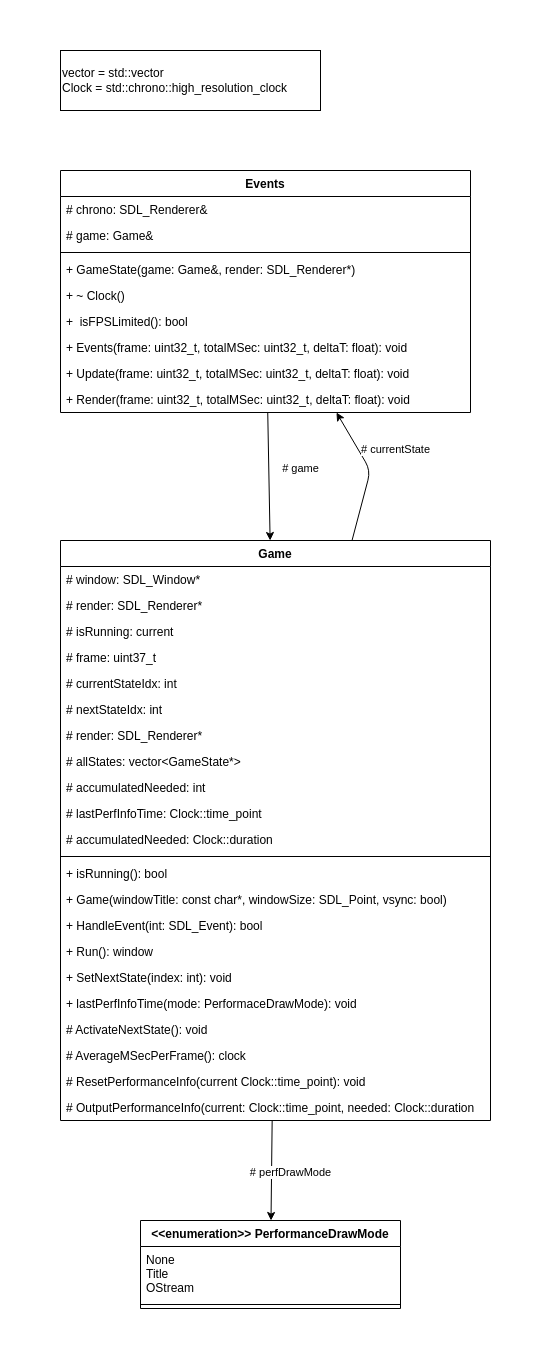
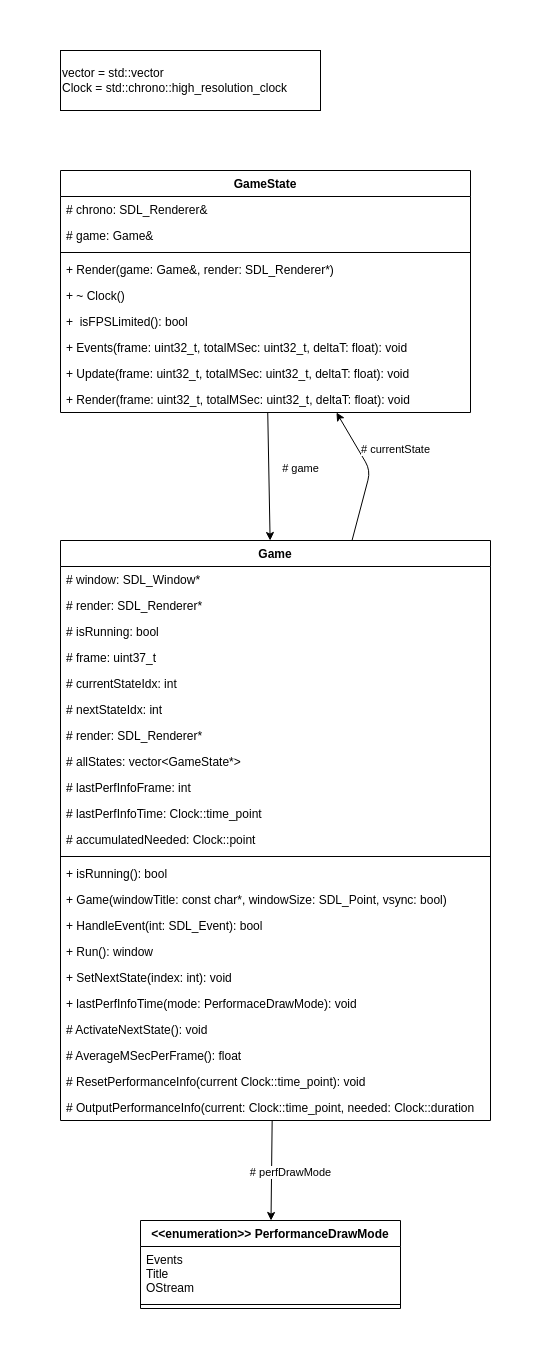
(265, 184) -> (265, 184)
(213, 270) -> (203, 270)
(125, 632) -> (114, 632)
(139, 788) -> (139, 788)
(174, 840) -> (164, 840)
(161, 1056) -> (161, 1056)
(159, 1260) -> (166, 1260)
